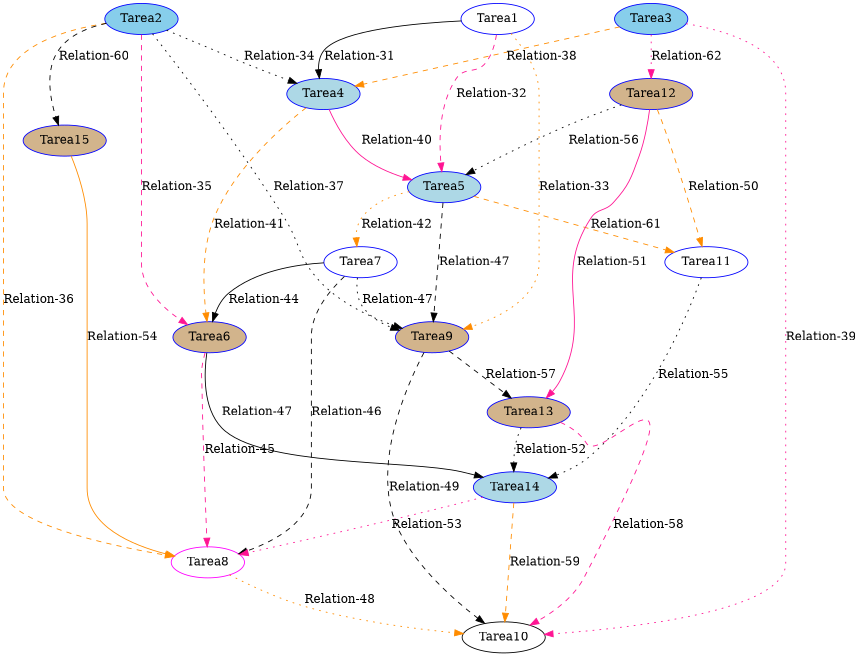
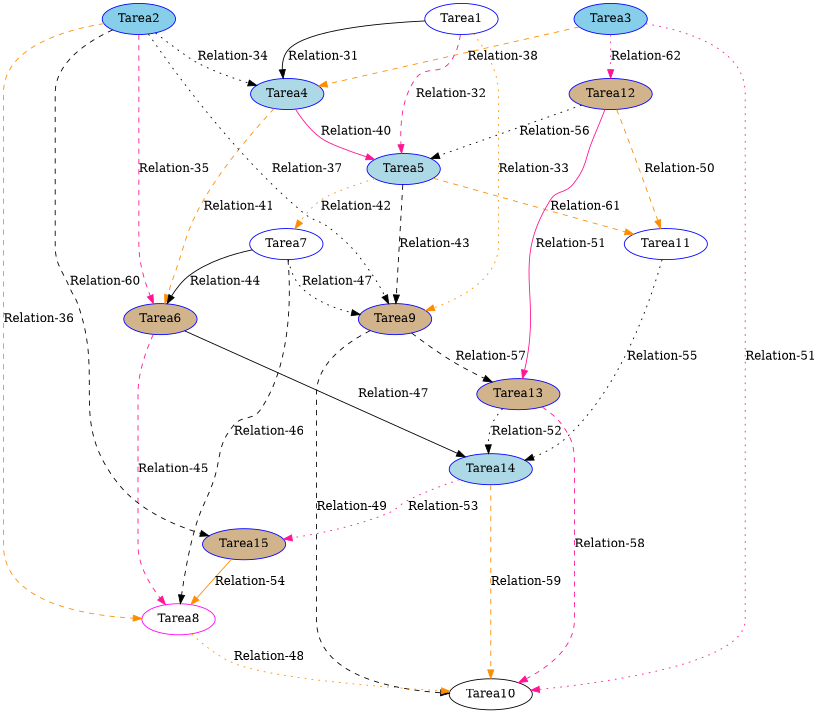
(474, 262) -> (435, 244)
(821, 337) -> (781, 357)
(366, 526) -> (379, 517)
